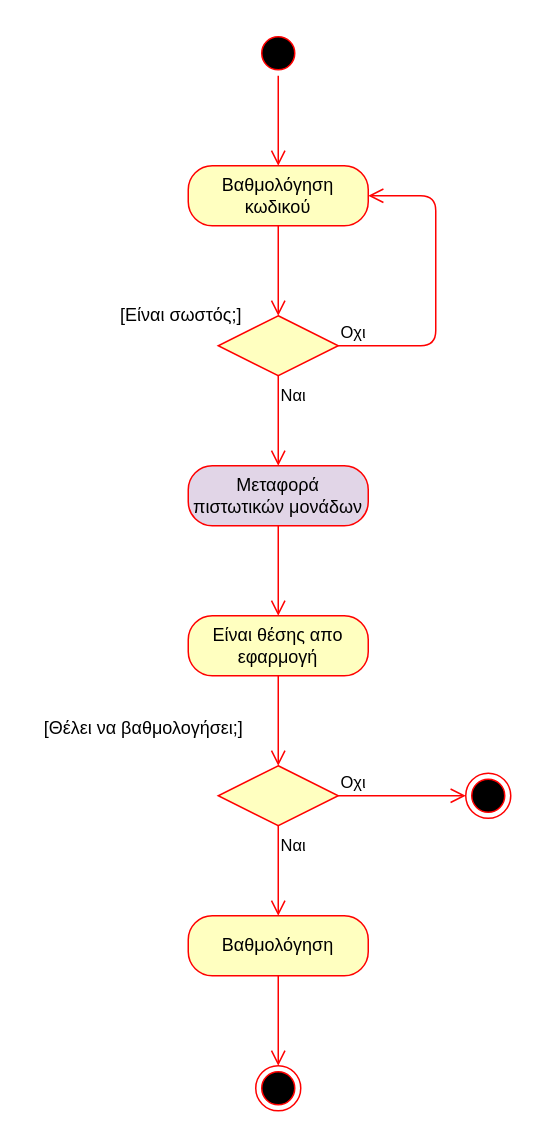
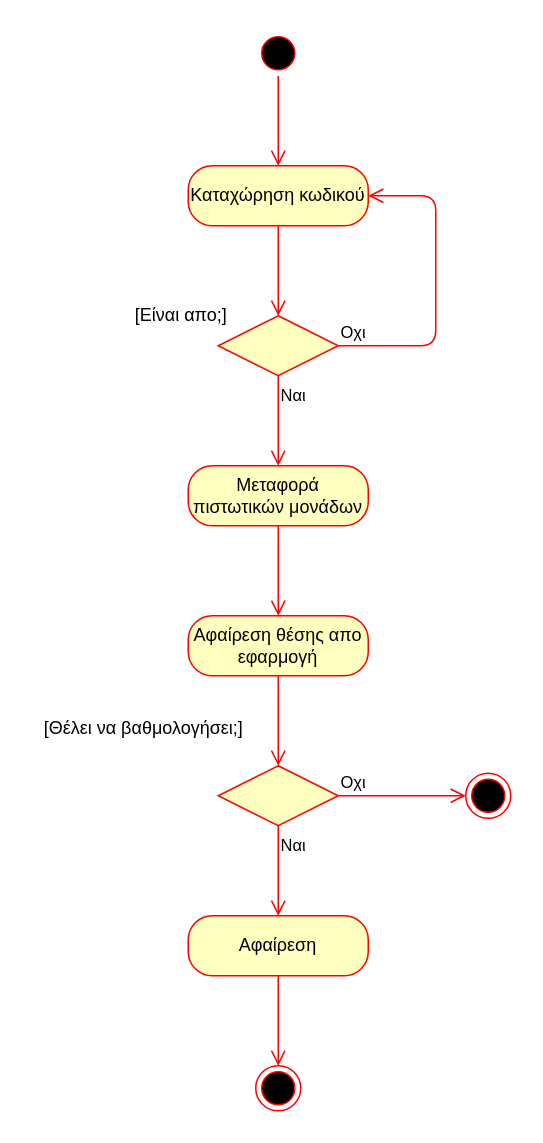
(278, 196) -> (278, 196)
(182, 316) -> (182, 316)
(278, 496) -> (278, 496)
(278, 646) -> (278, 646)
(278, 946) -> (278, 946)
